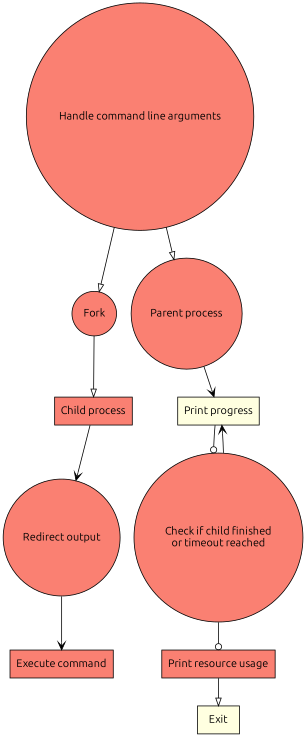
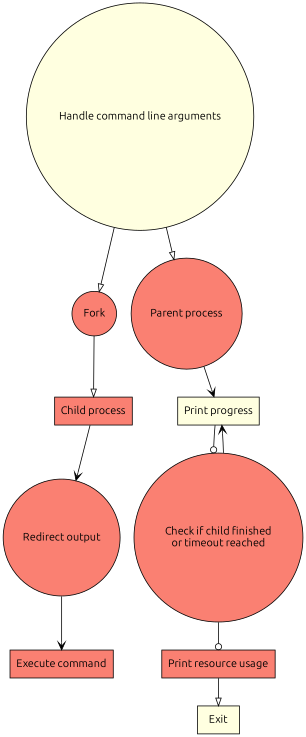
(140, 117) -> (140, 117)
